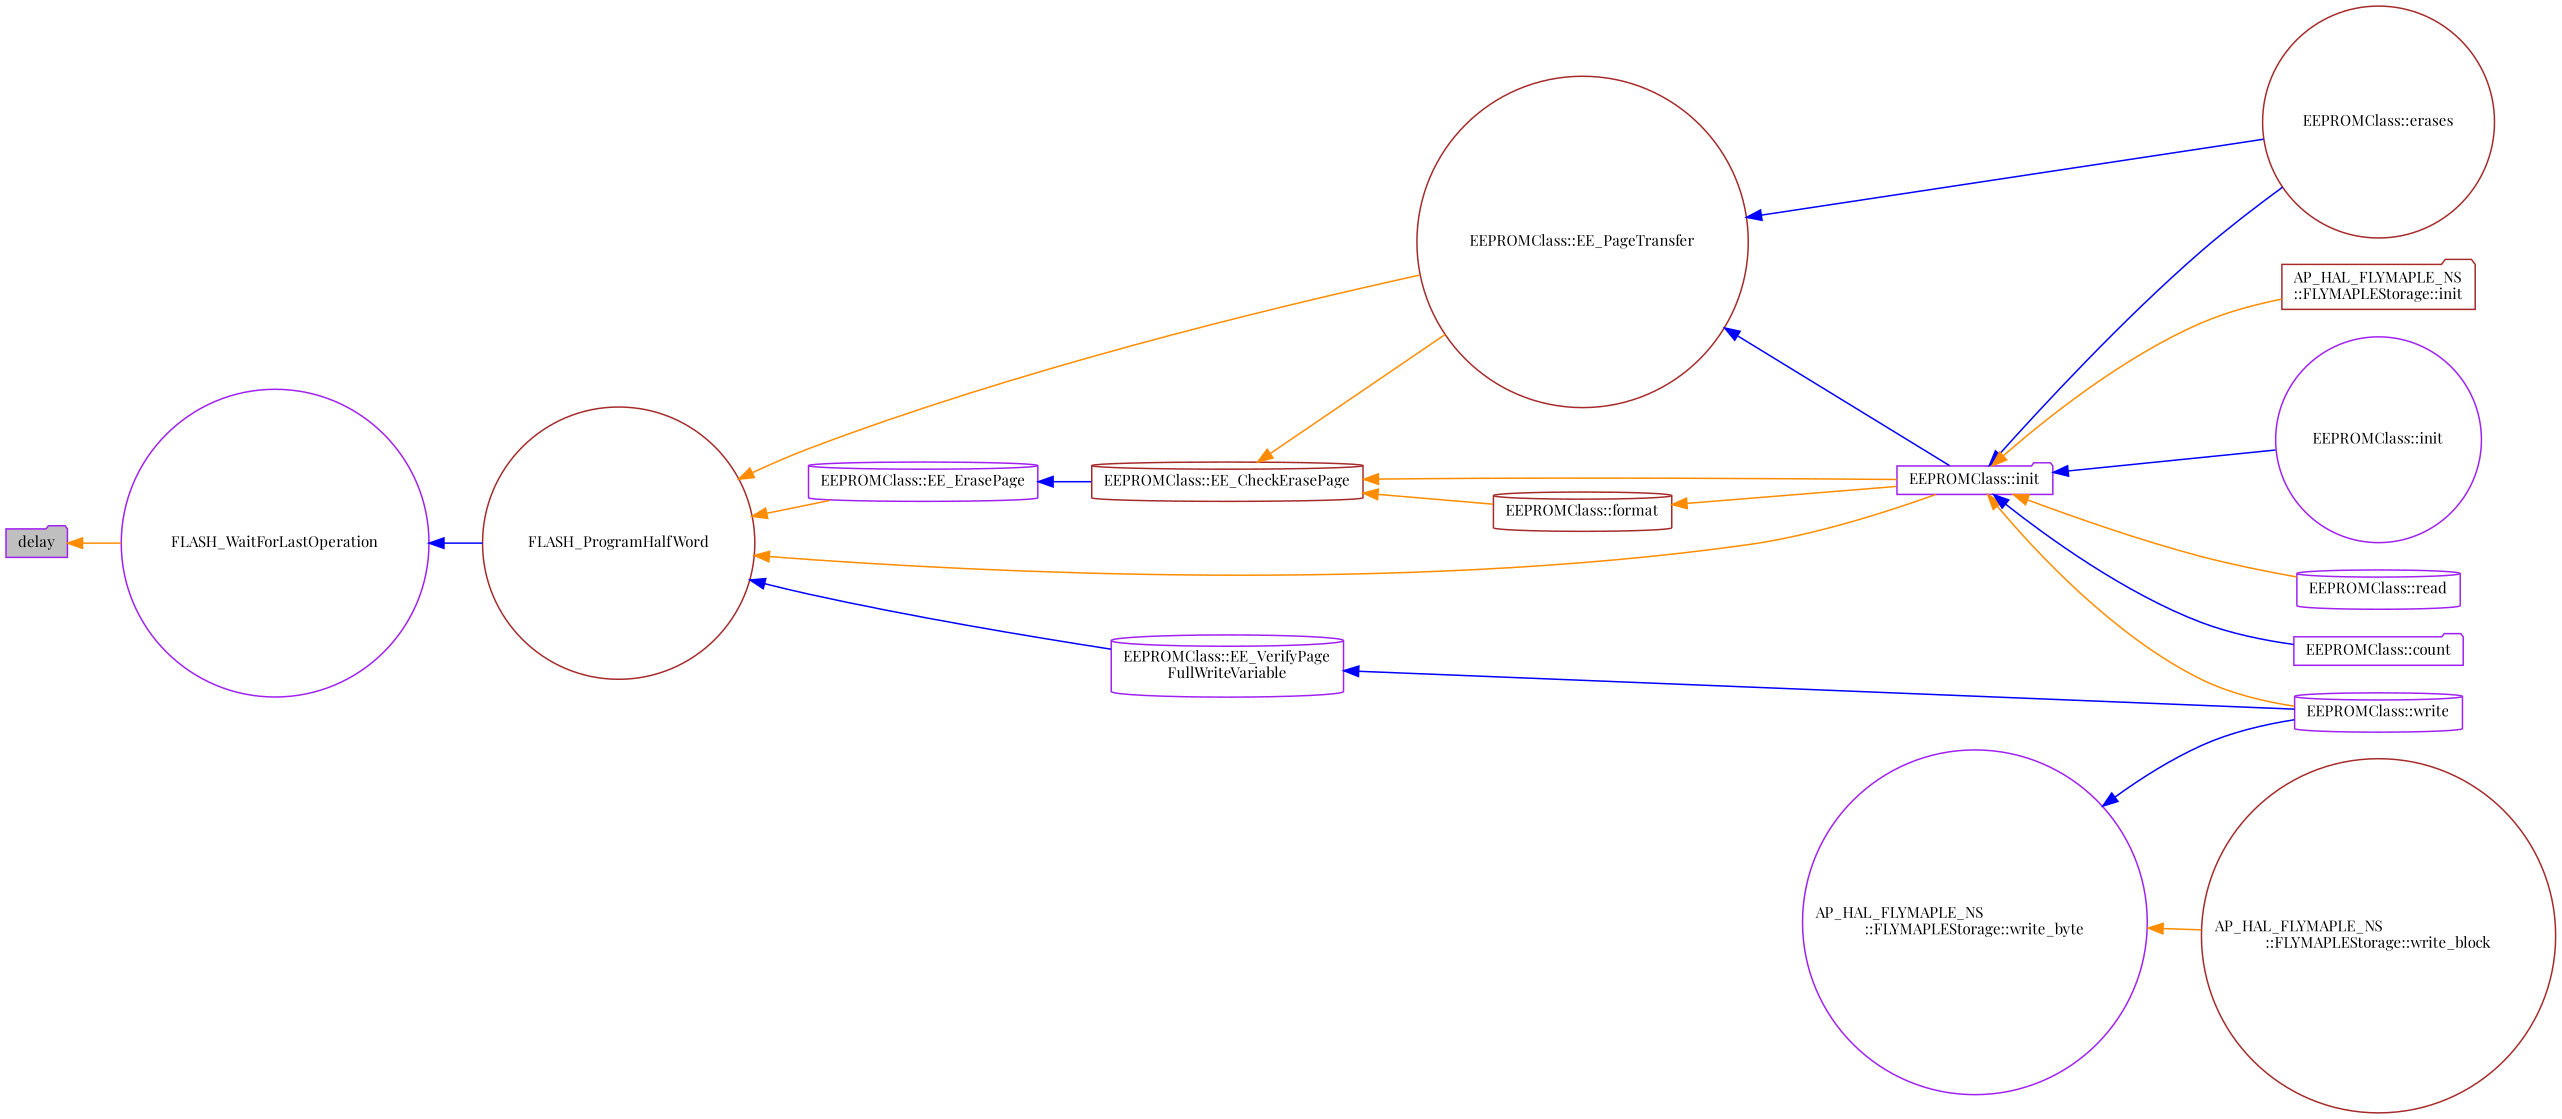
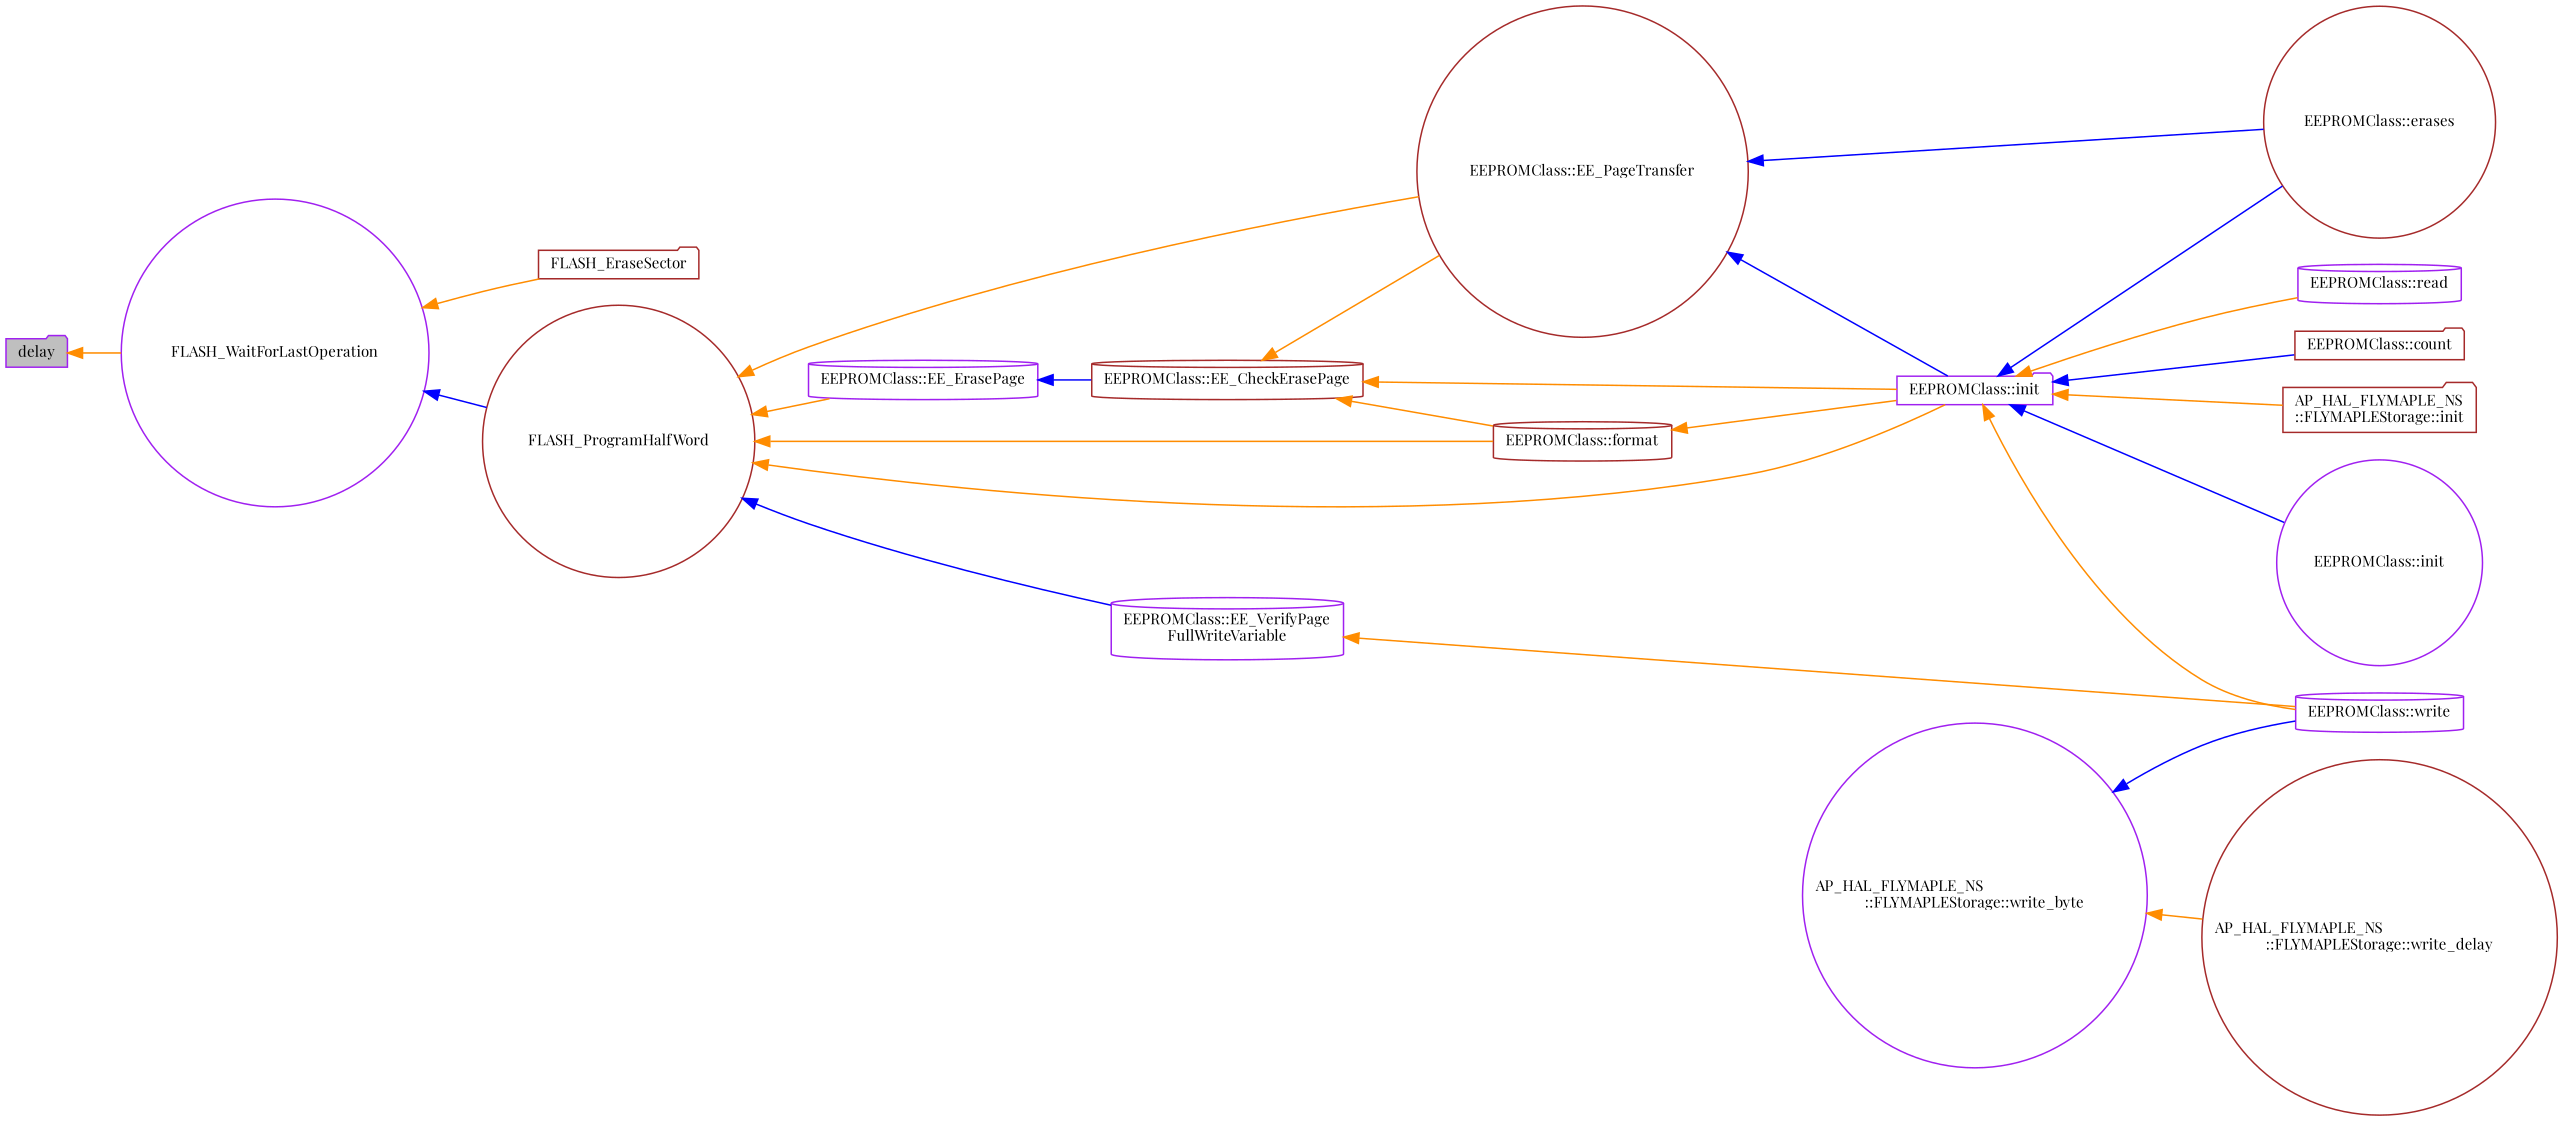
none -> (619, 265)
none -> (1132, 441)
(2379, 651) -> (2380, 345)
(1827, 690) -> (1827, 672)
(2379, 936) -> (2380, 937)
